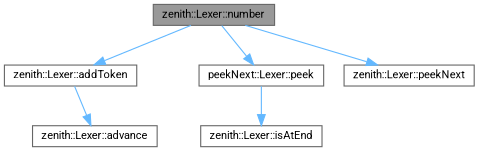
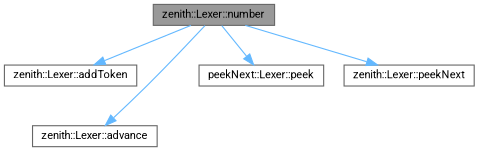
(81, 101) -> (160, 72)
(261, 136) -> none
